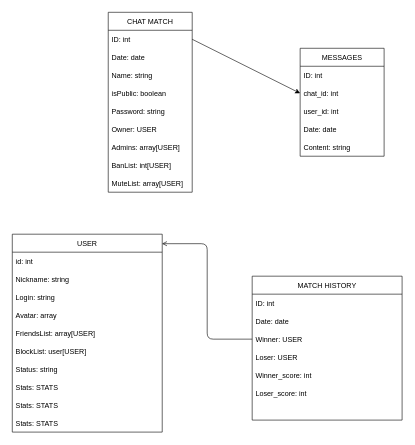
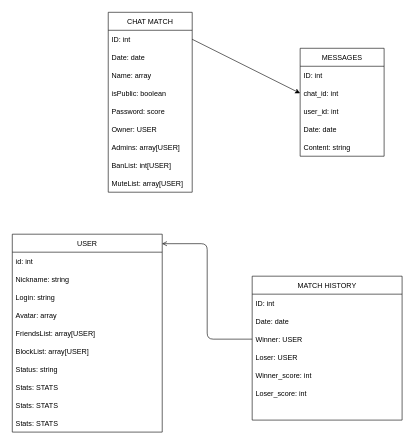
(133, 76) -> (132, 76)
(141, 112) -> (140, 112)
(54, 352) -> (56, 352)
